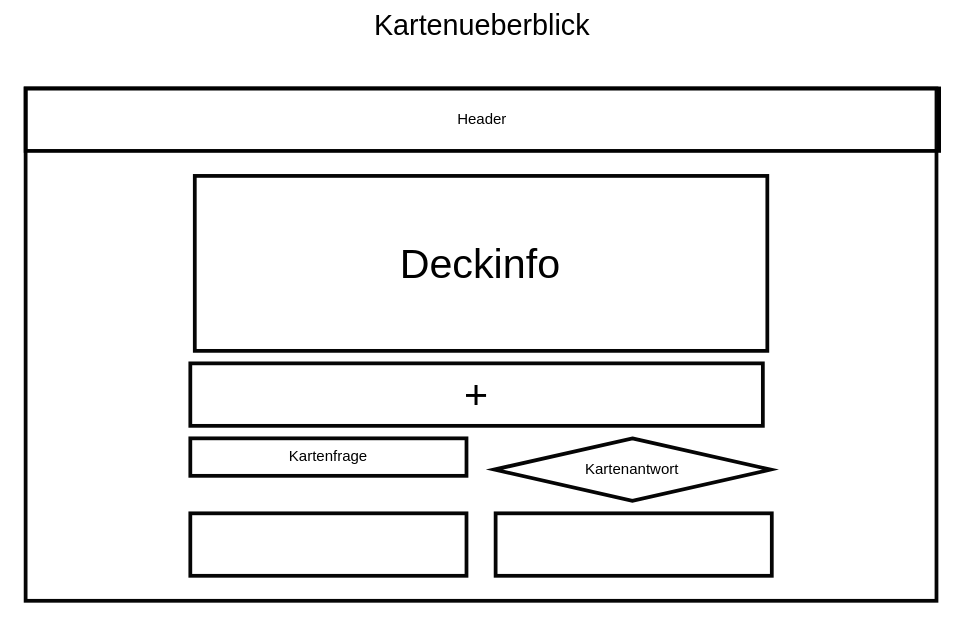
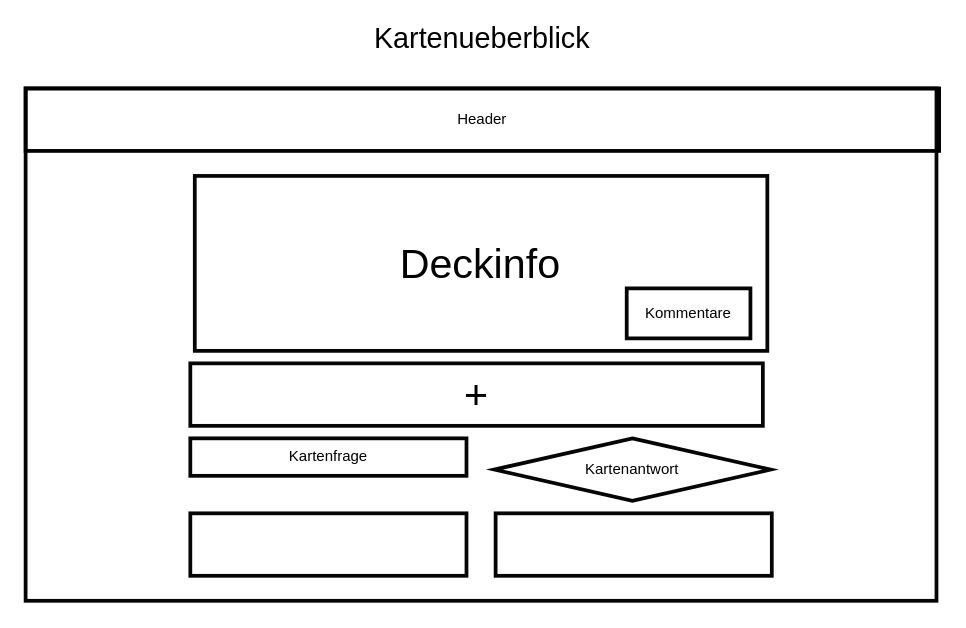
(482, 26) -> (482, 38)
none -> (689, 313)
